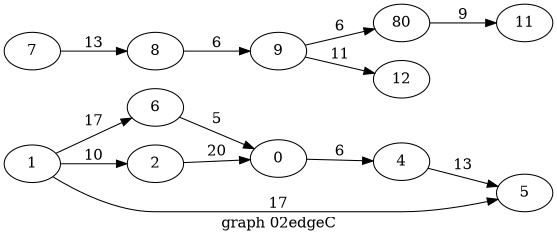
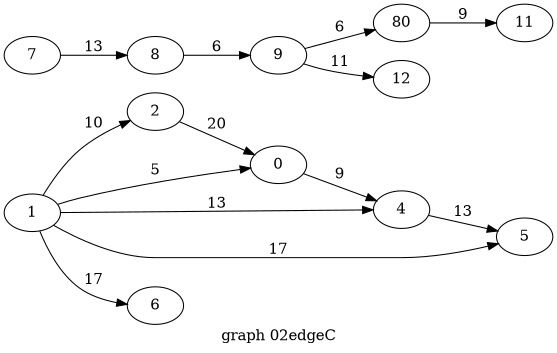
(212, 131) -> (148, 184)
(340, 152) -> (340, 175)
none -> (212, 211)
